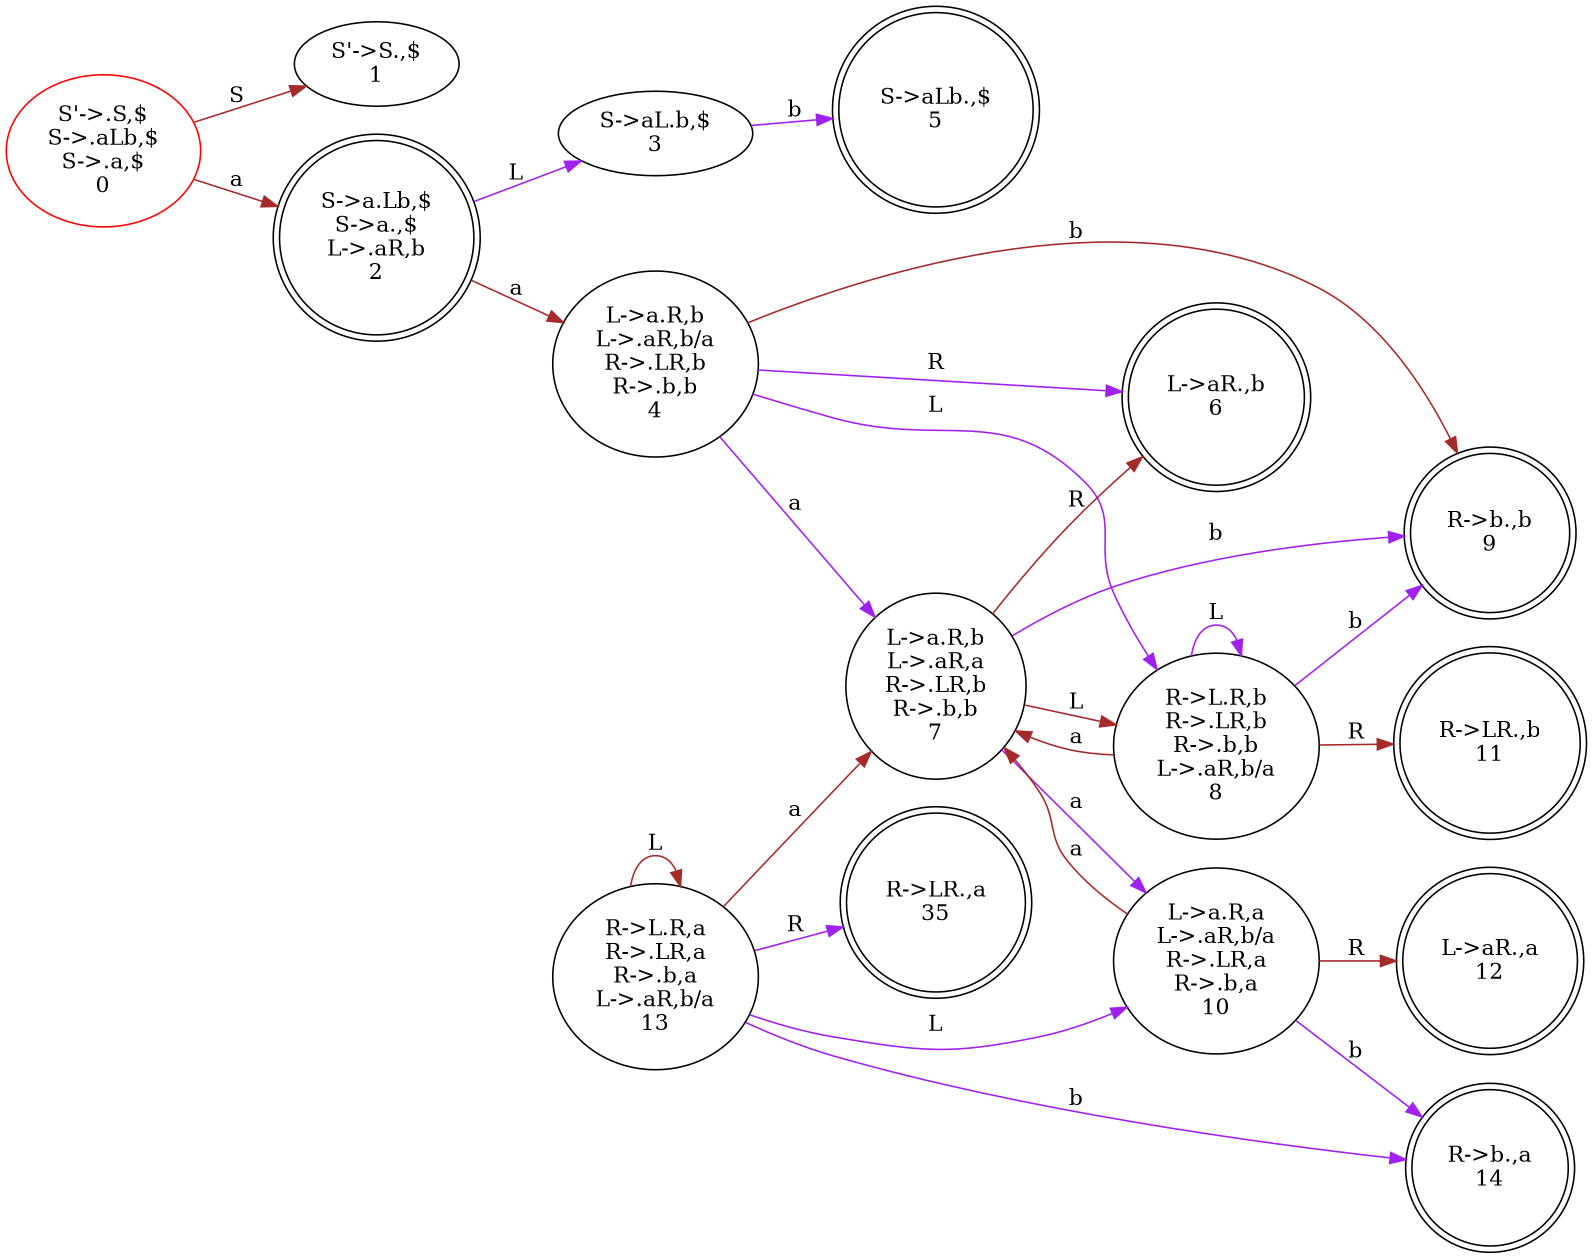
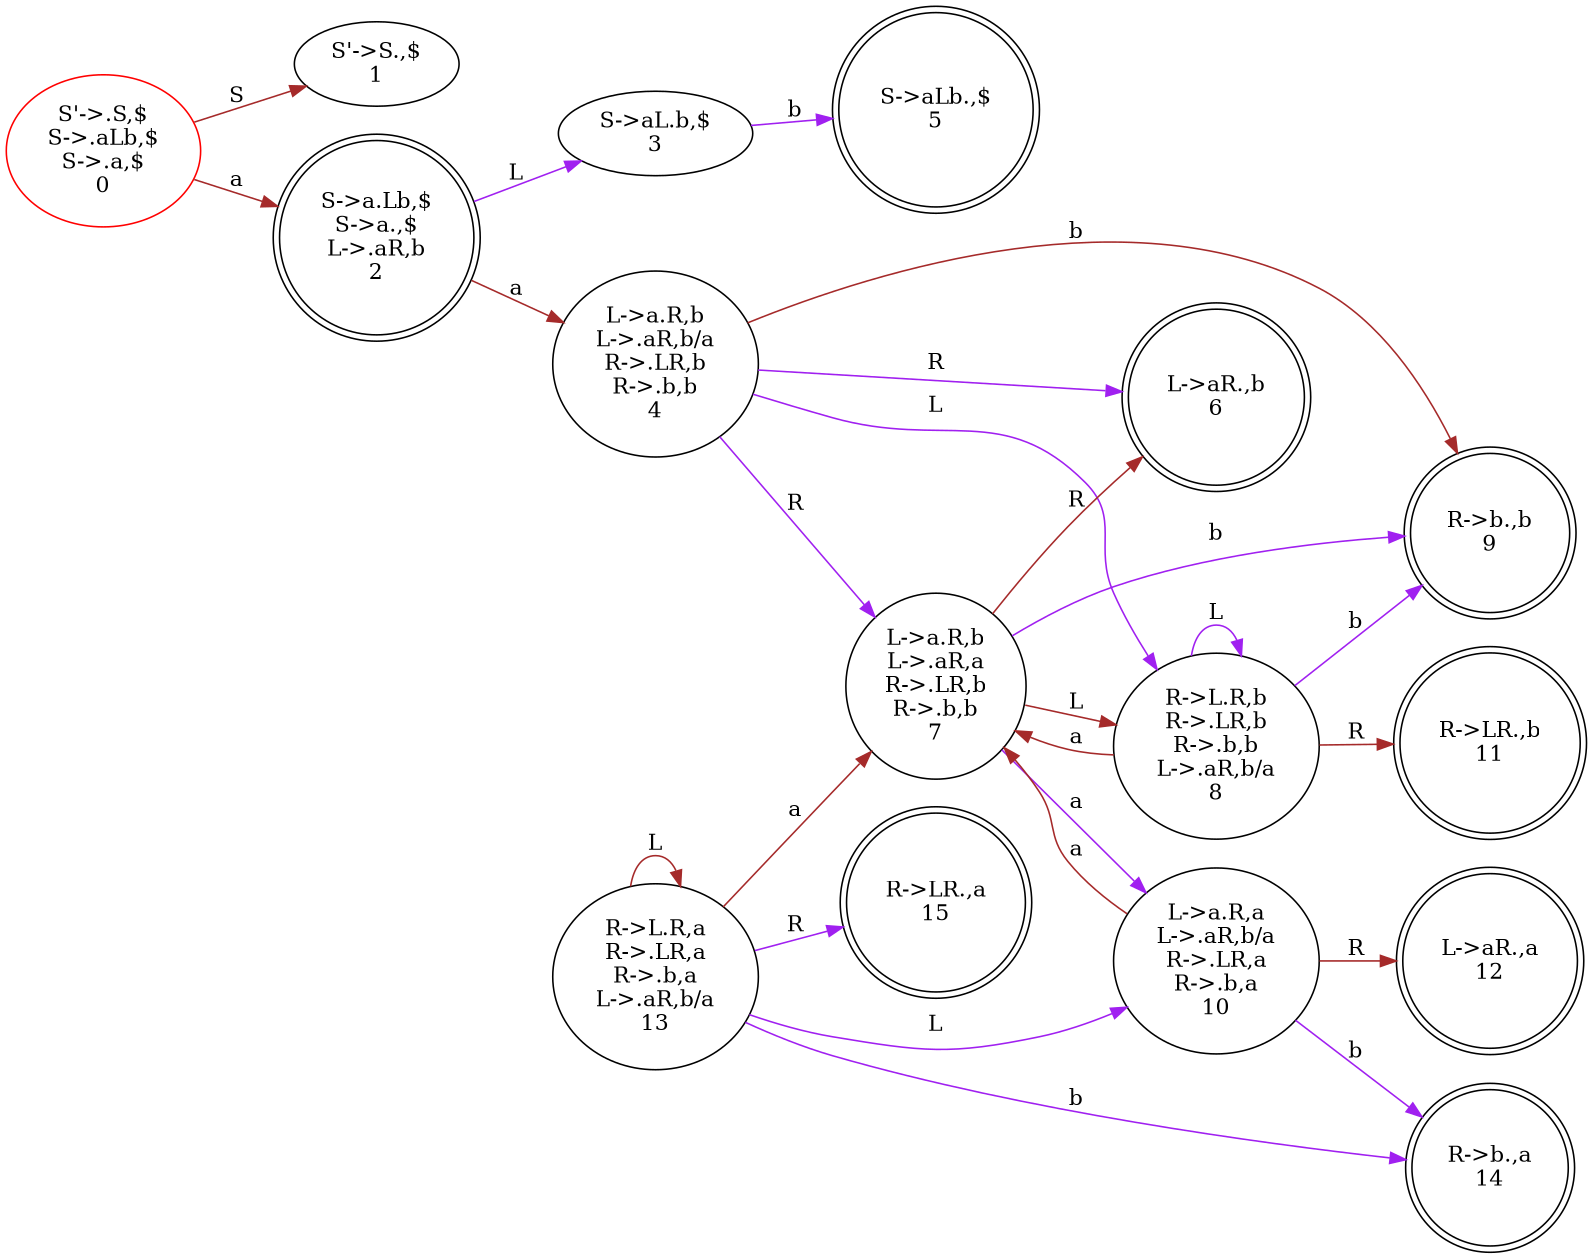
(795, 504) -> (795, 504)
(936, 903) -> (936, 903)
